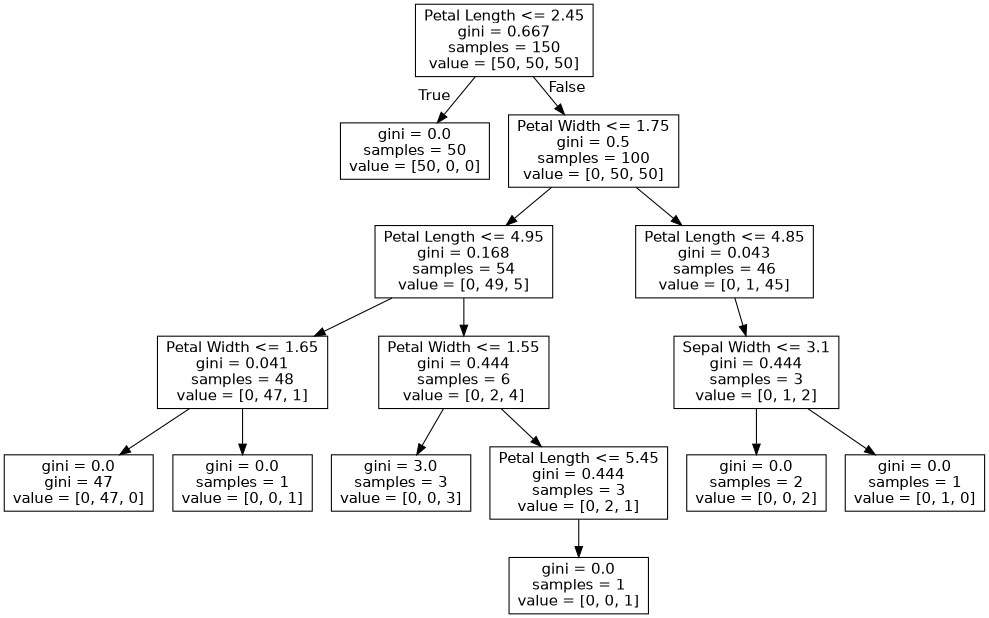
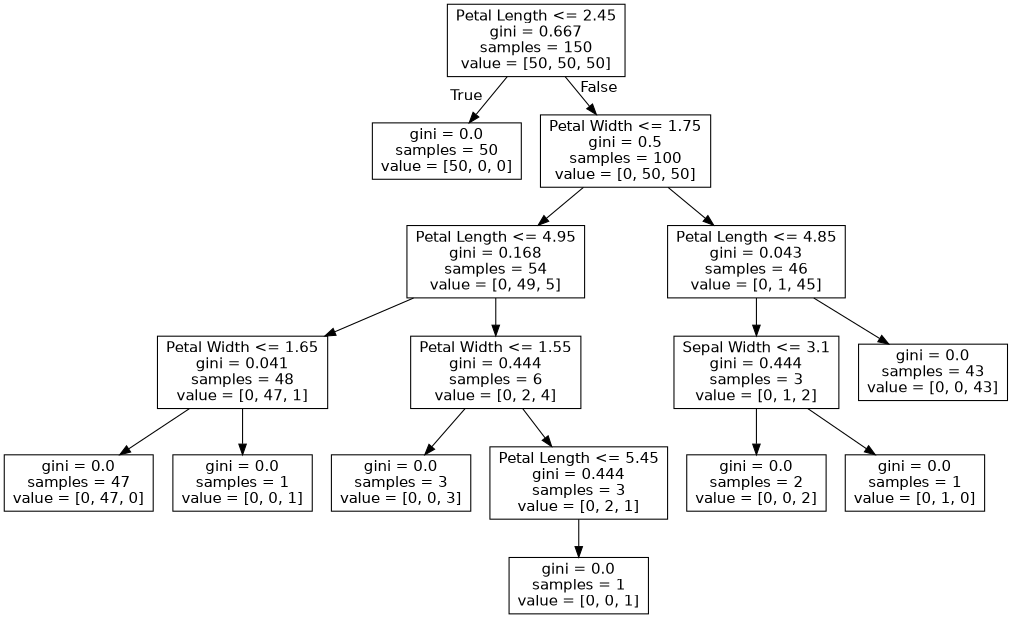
none -> (933, 372)
(79, 483) -> (79, 483)
(401, 483) -> (401, 483)
